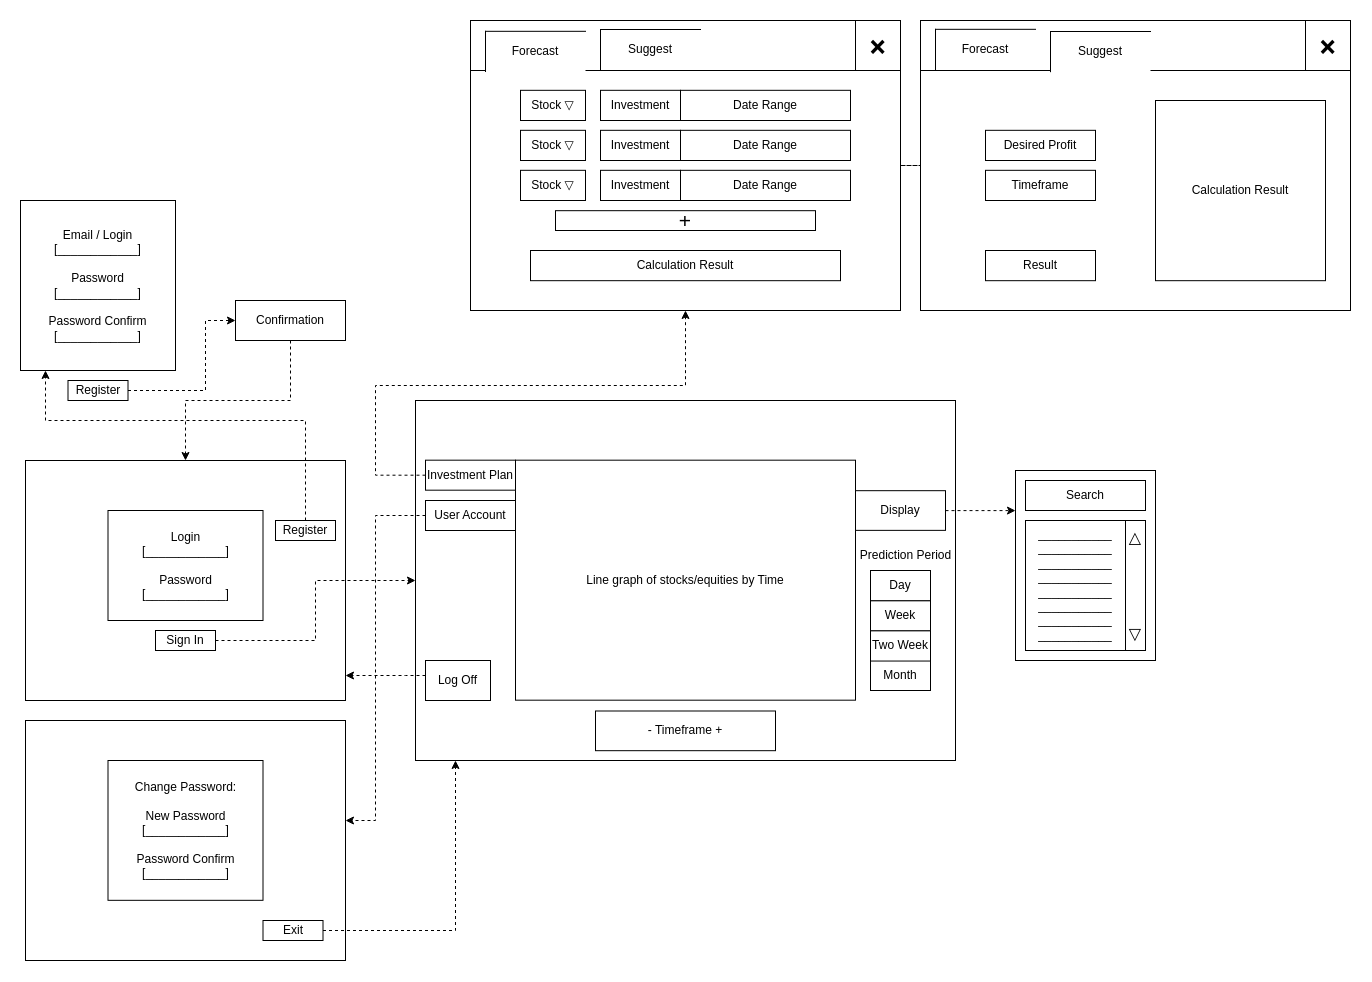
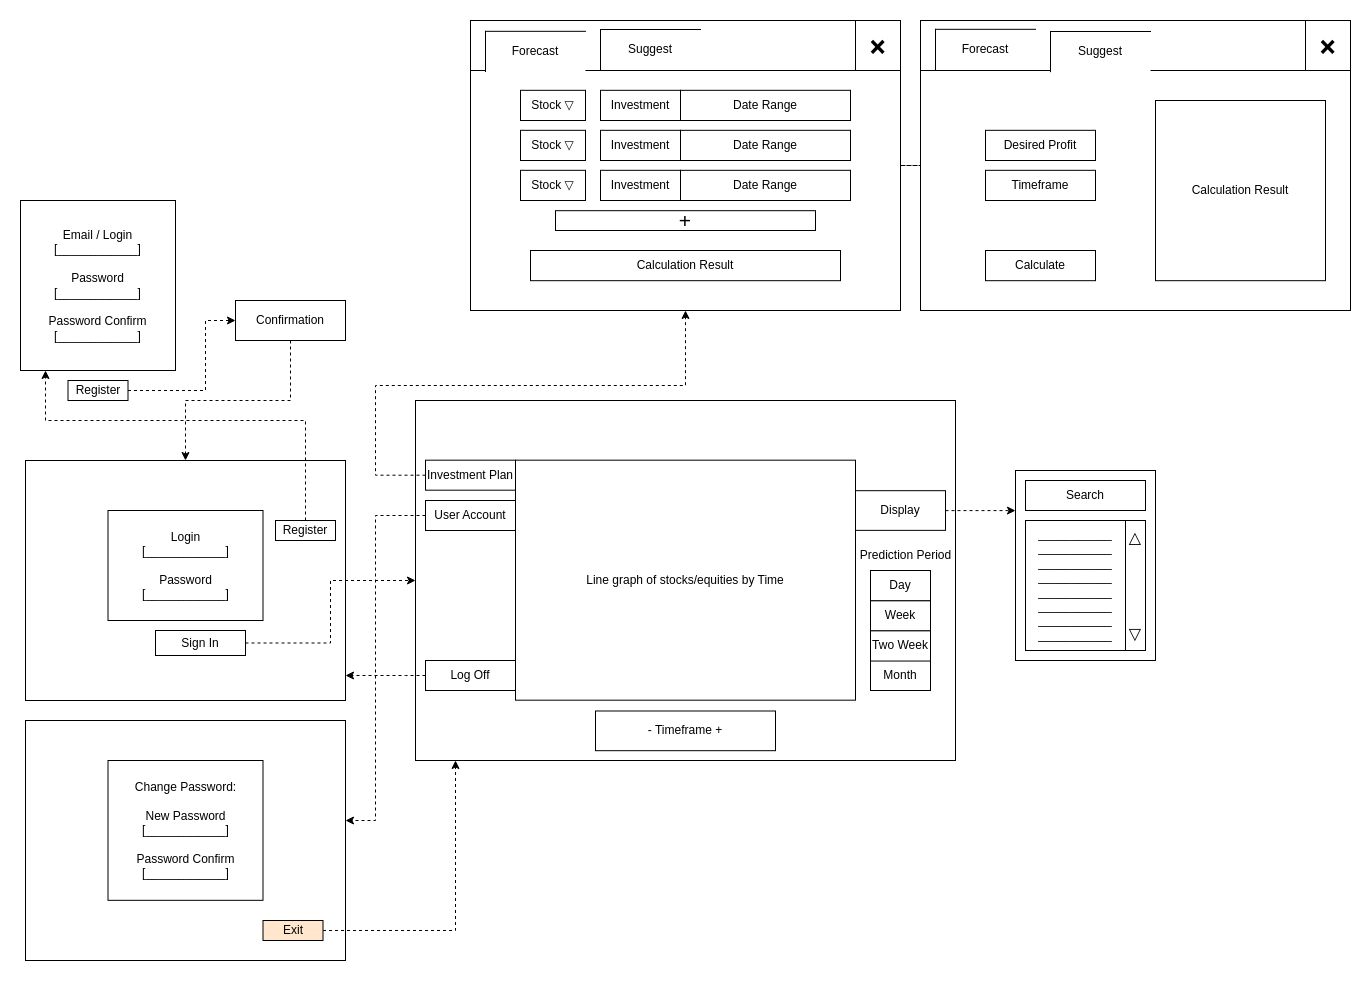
(1041, 266) -> (1041, 266)
(186, 641) -> (201, 643)
(458, 681) -> (471, 676)
(293, 931) -> (293, 931)
